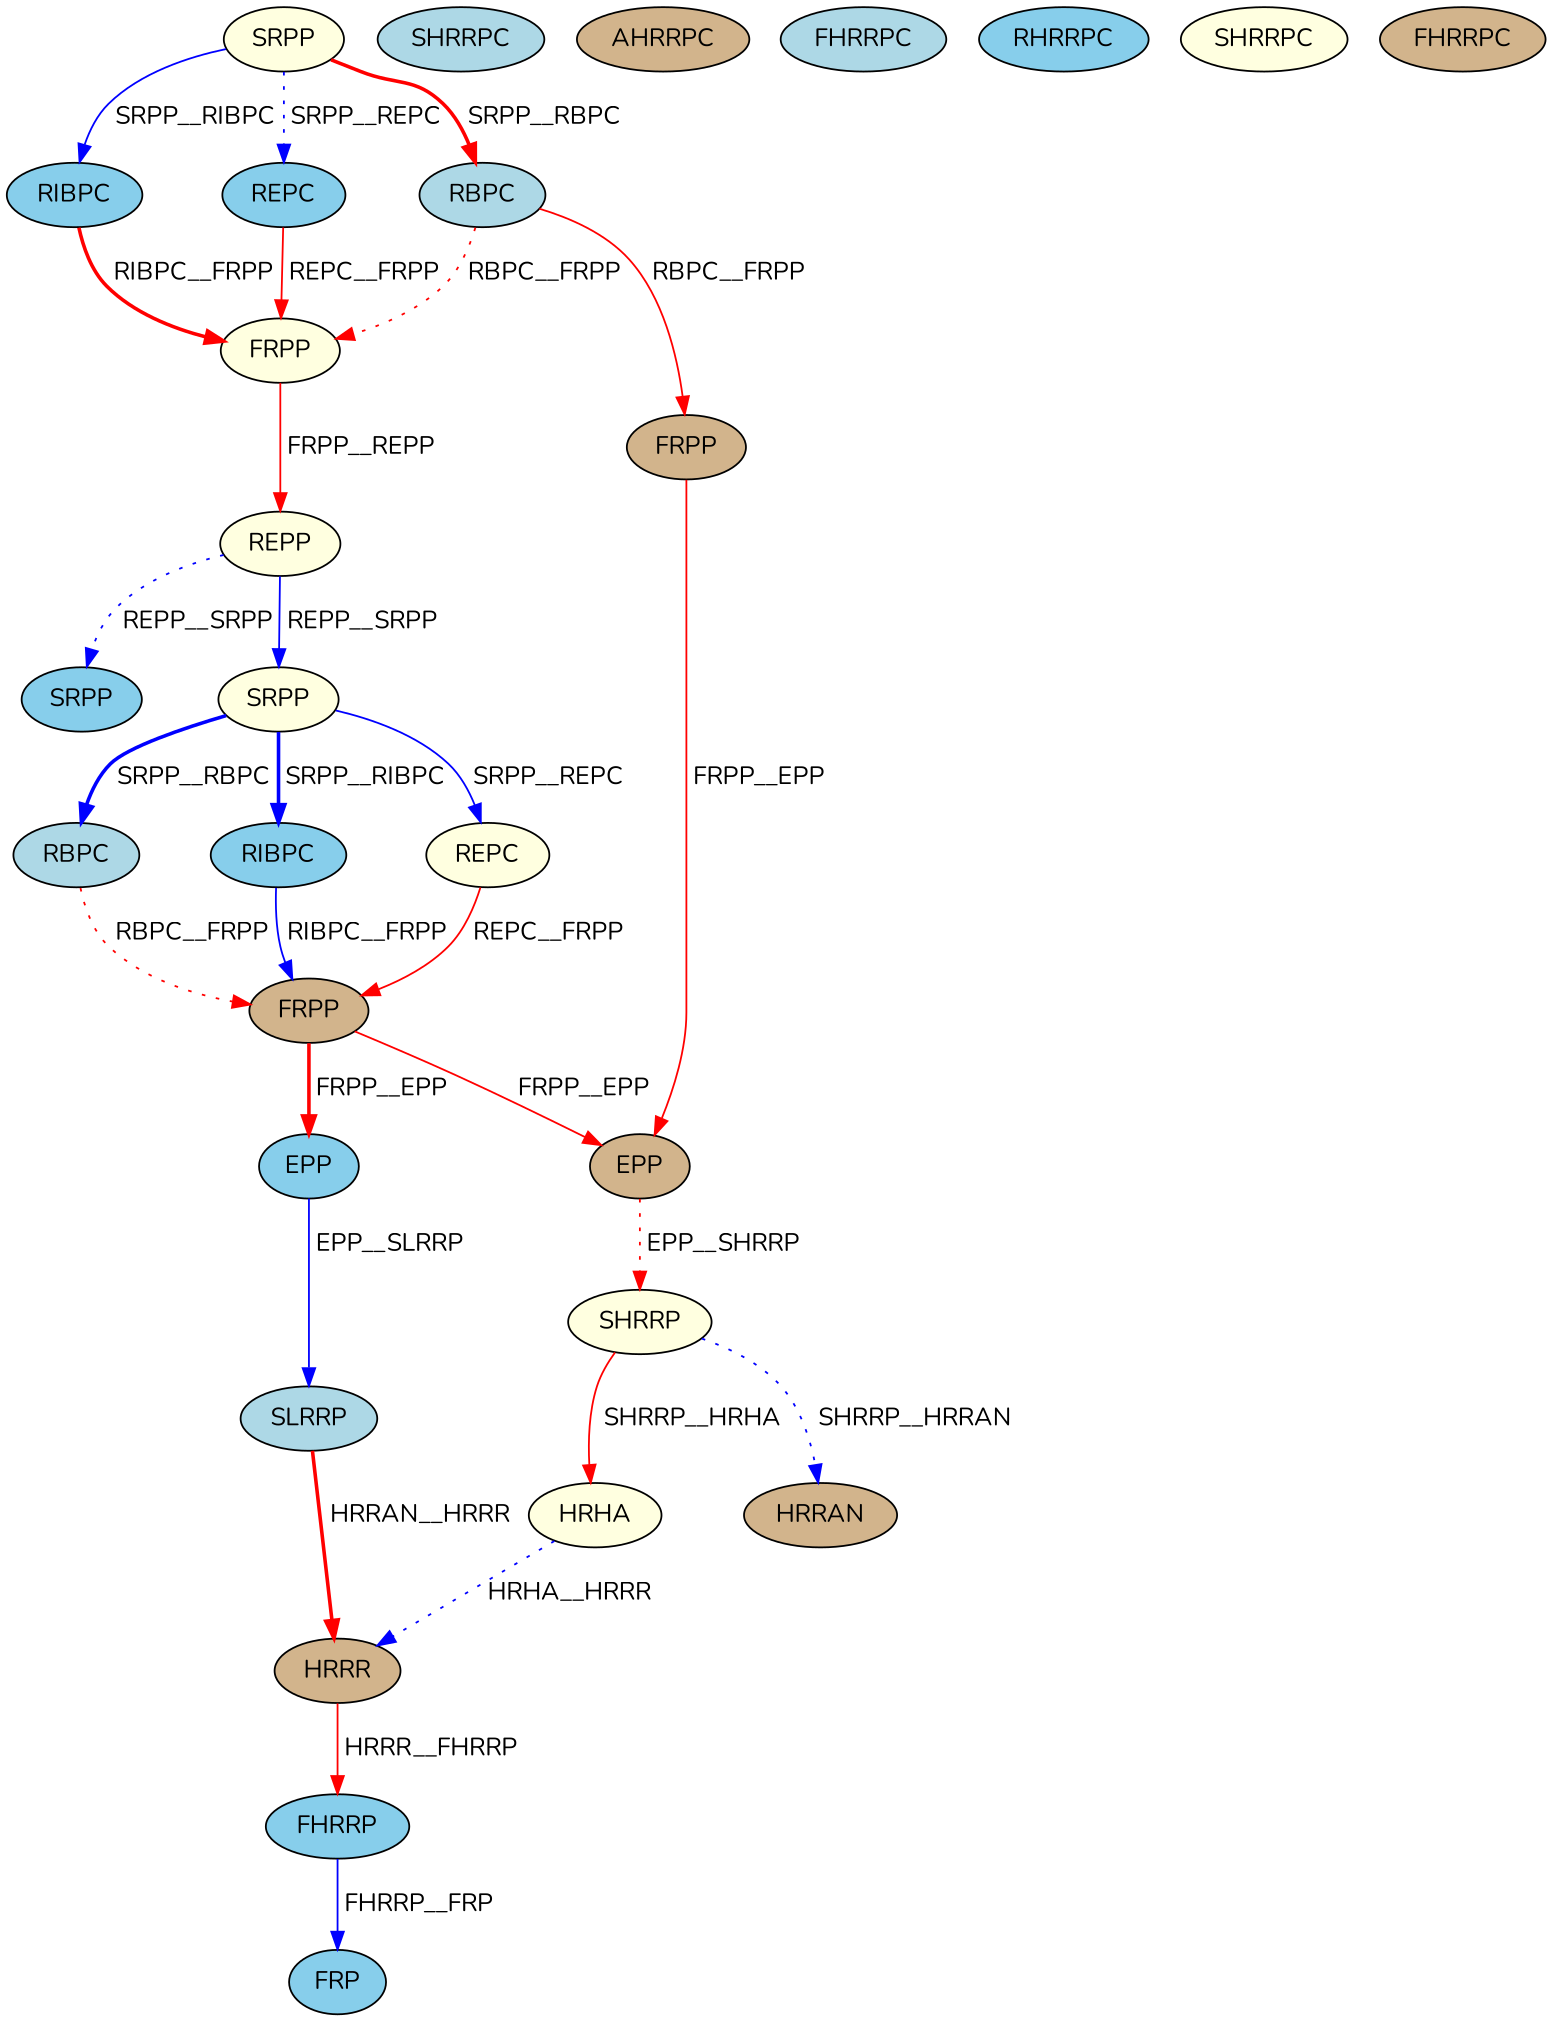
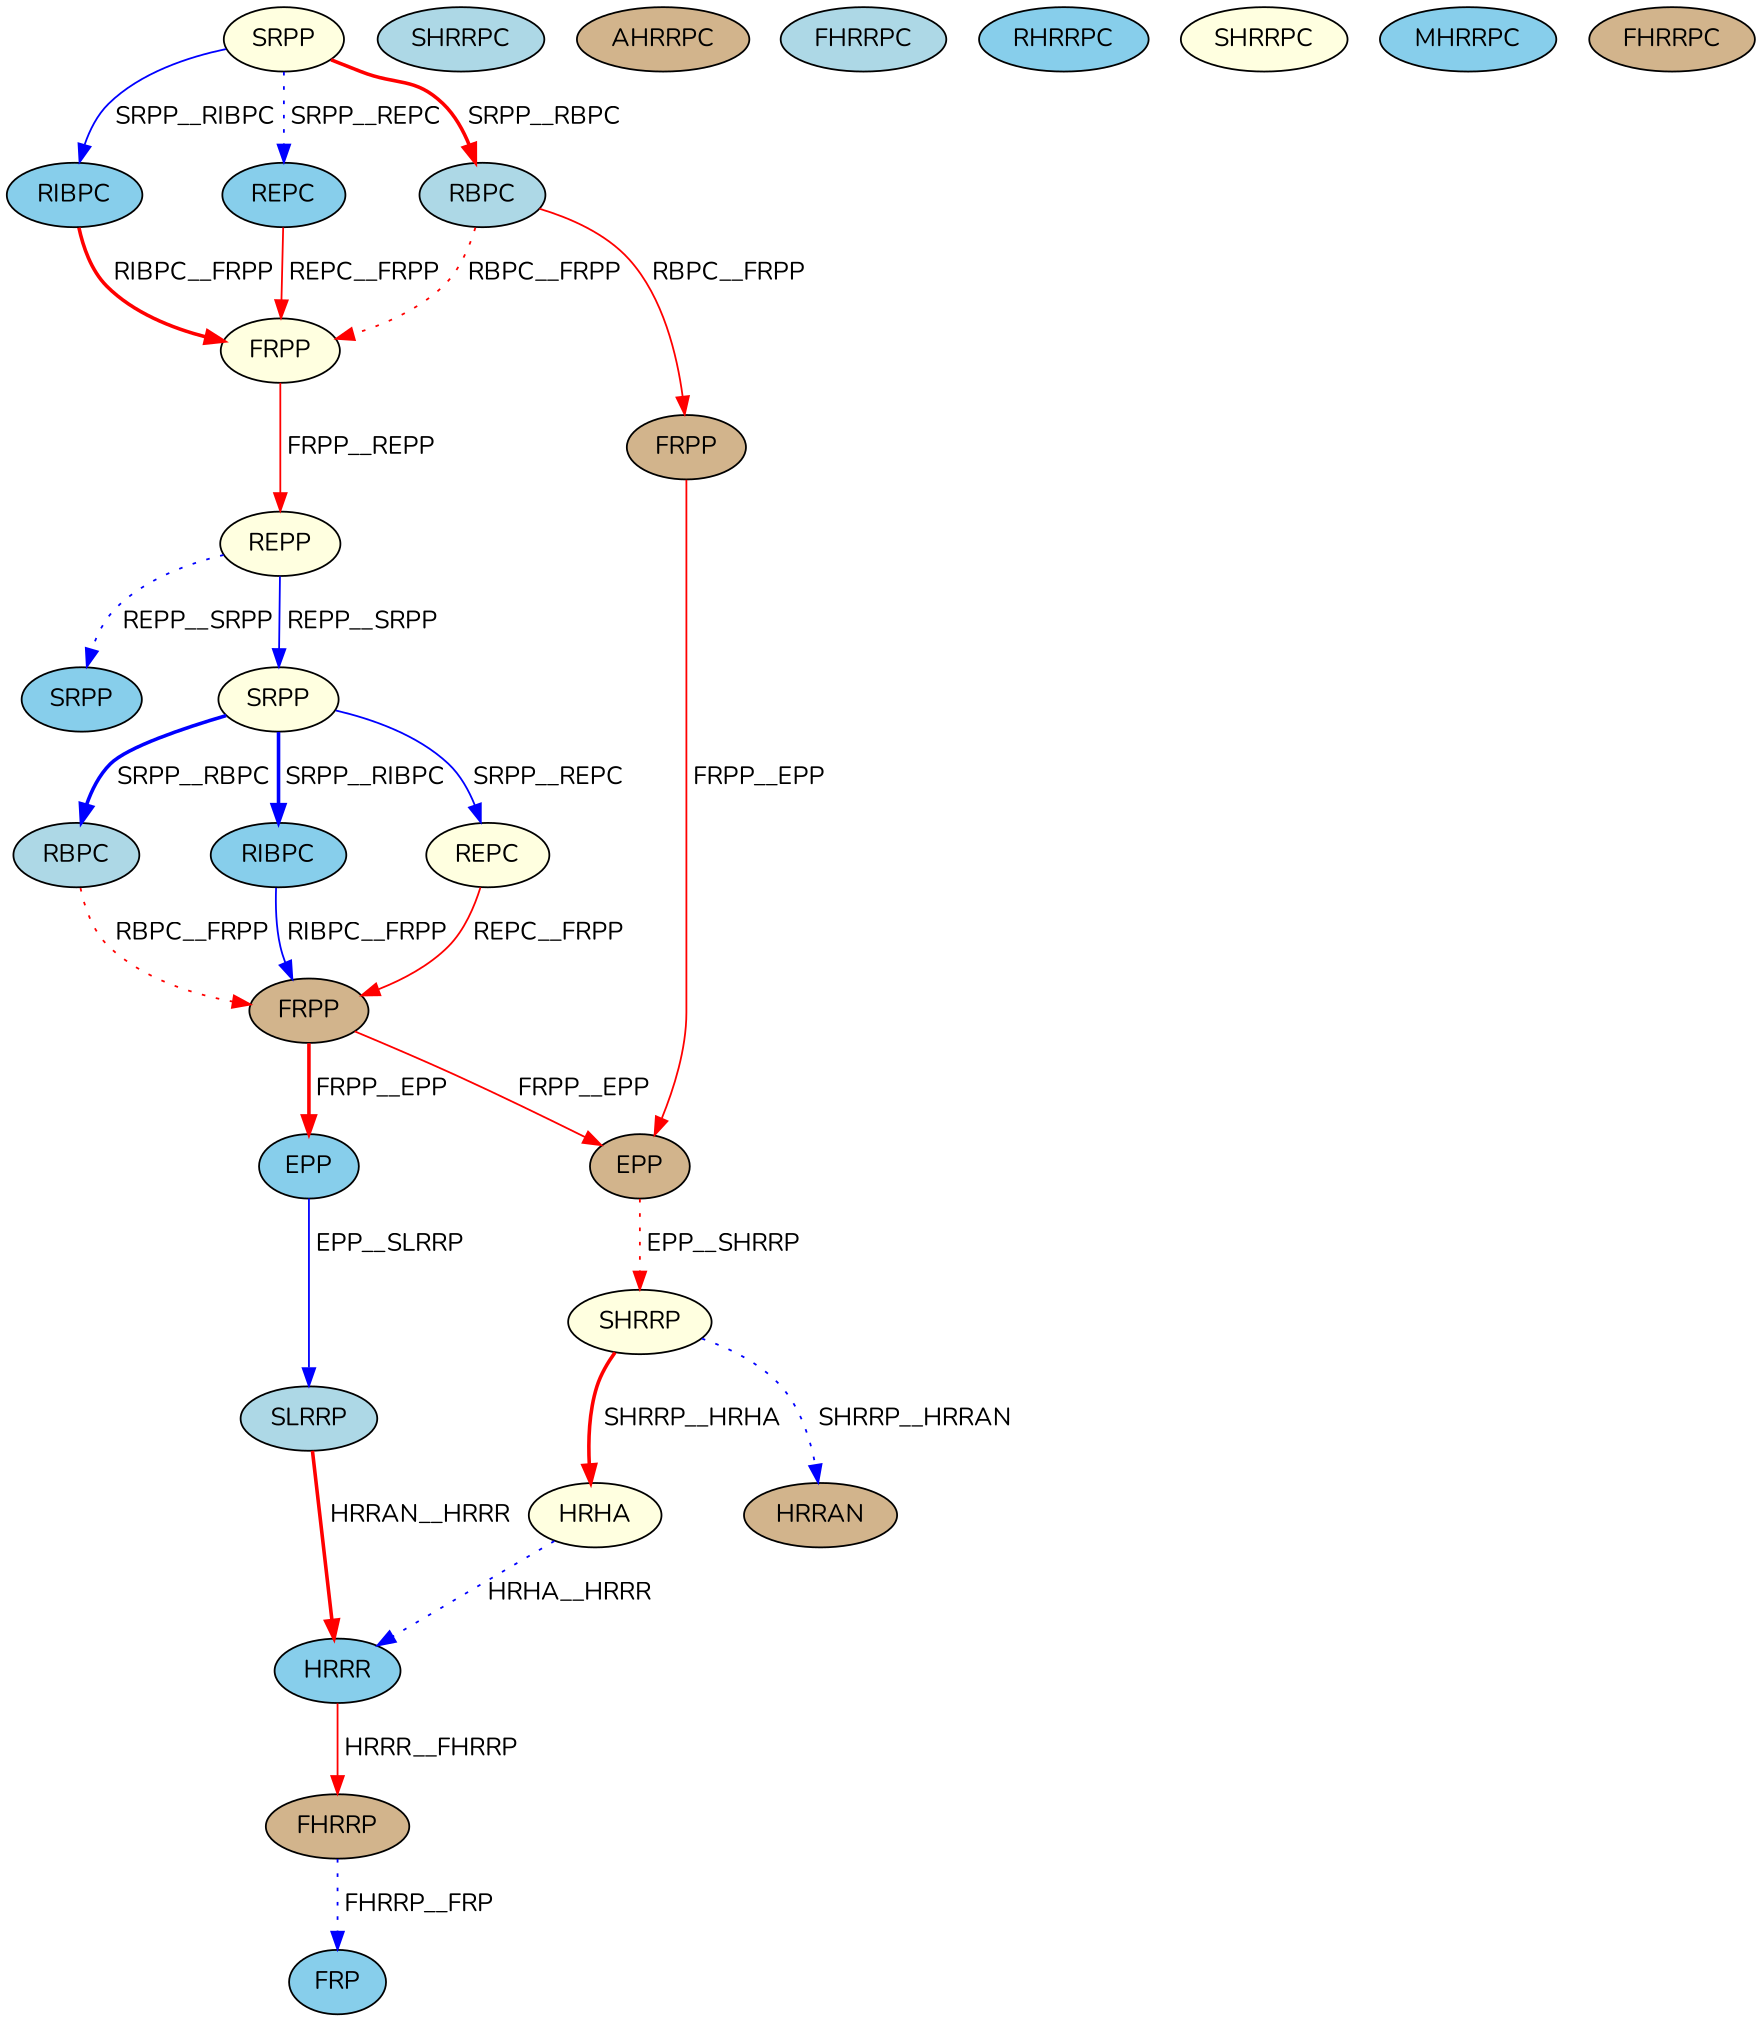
none -> (1468, 39)
(592, 1406) -> (592, 1406)
(338, 1671) -> (338, 1671)
(338, 1826) -> (338, 1826)
(338, 1895) -> (338, 1895)
